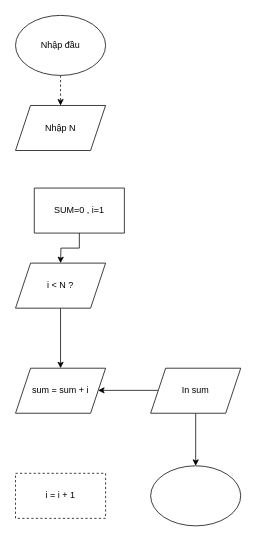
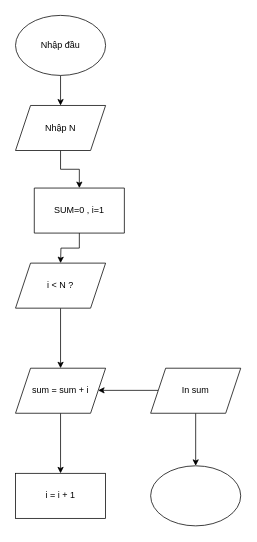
(60, 87) -> (60, 87)
none -> (67, 169)
none -> (60, 440)
(60, 495) -> (60, 495)
